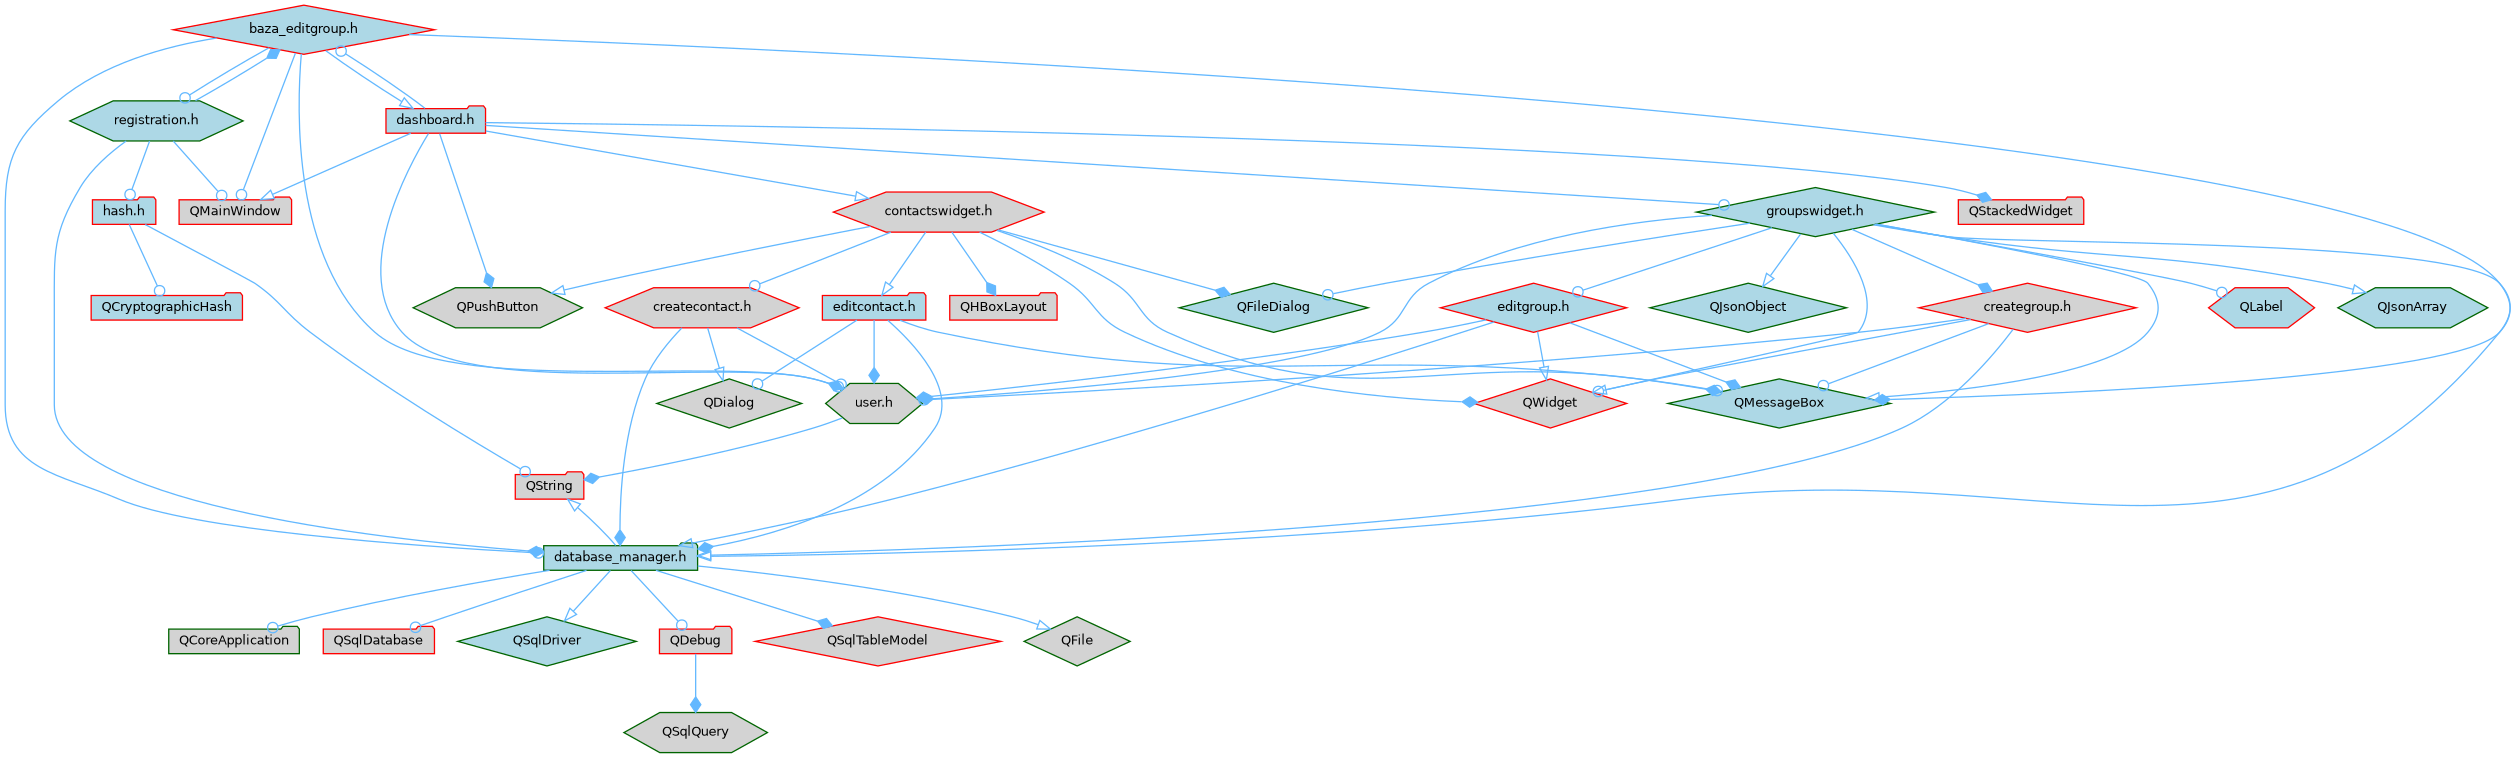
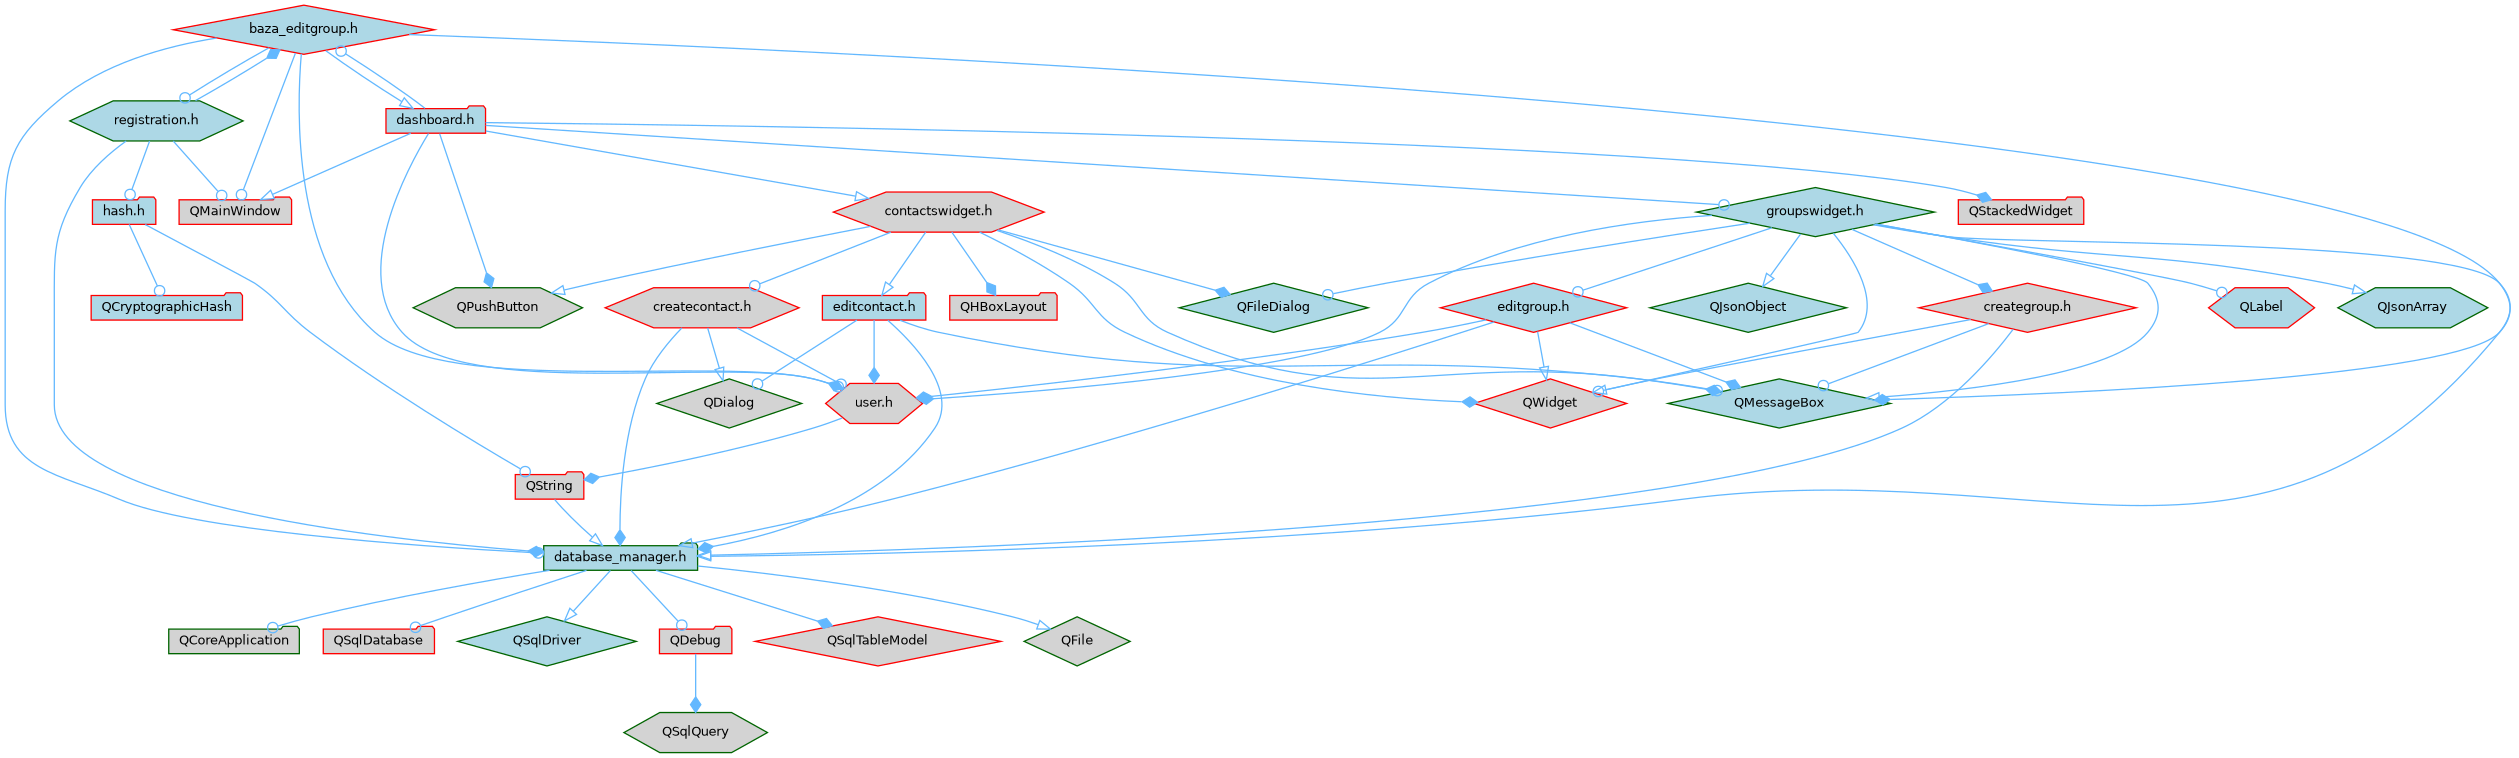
(1552, 360) -> none
(874, 403) -> (874, 403)
(597, 526) -> (573, 519)
